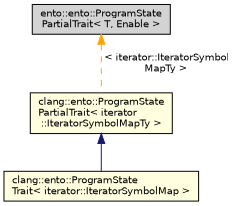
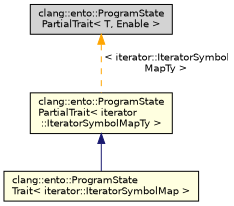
(101, 19) -> (101, 19)
